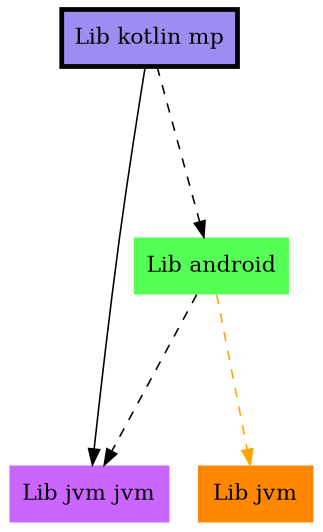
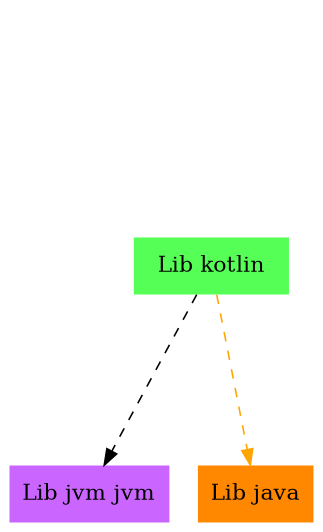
(150, 38) -> none
(211, 266) -> (211, 266)
(256, 494) -> (256, 494)
